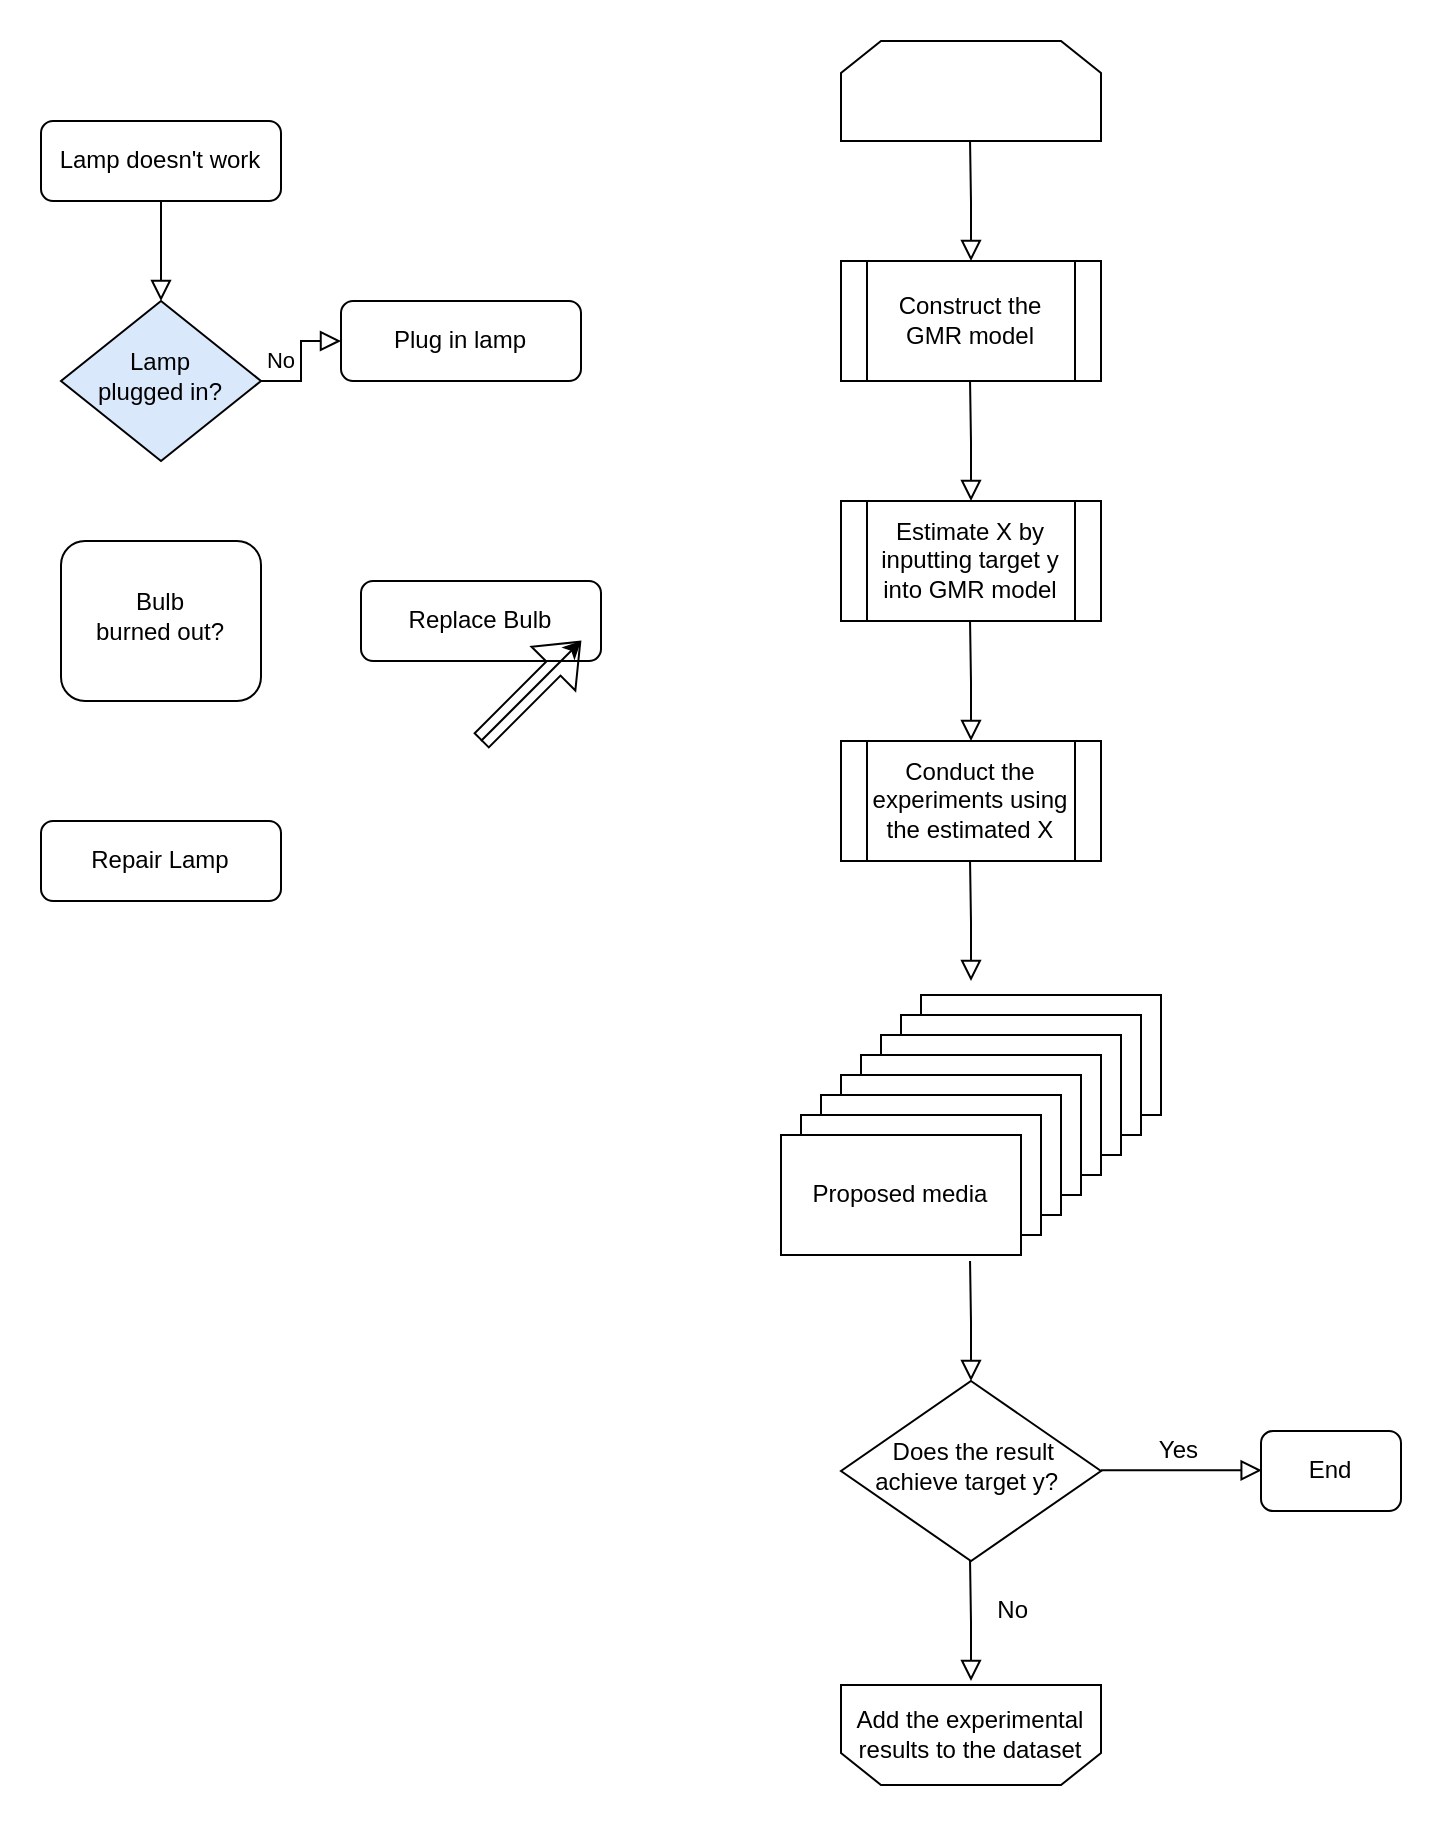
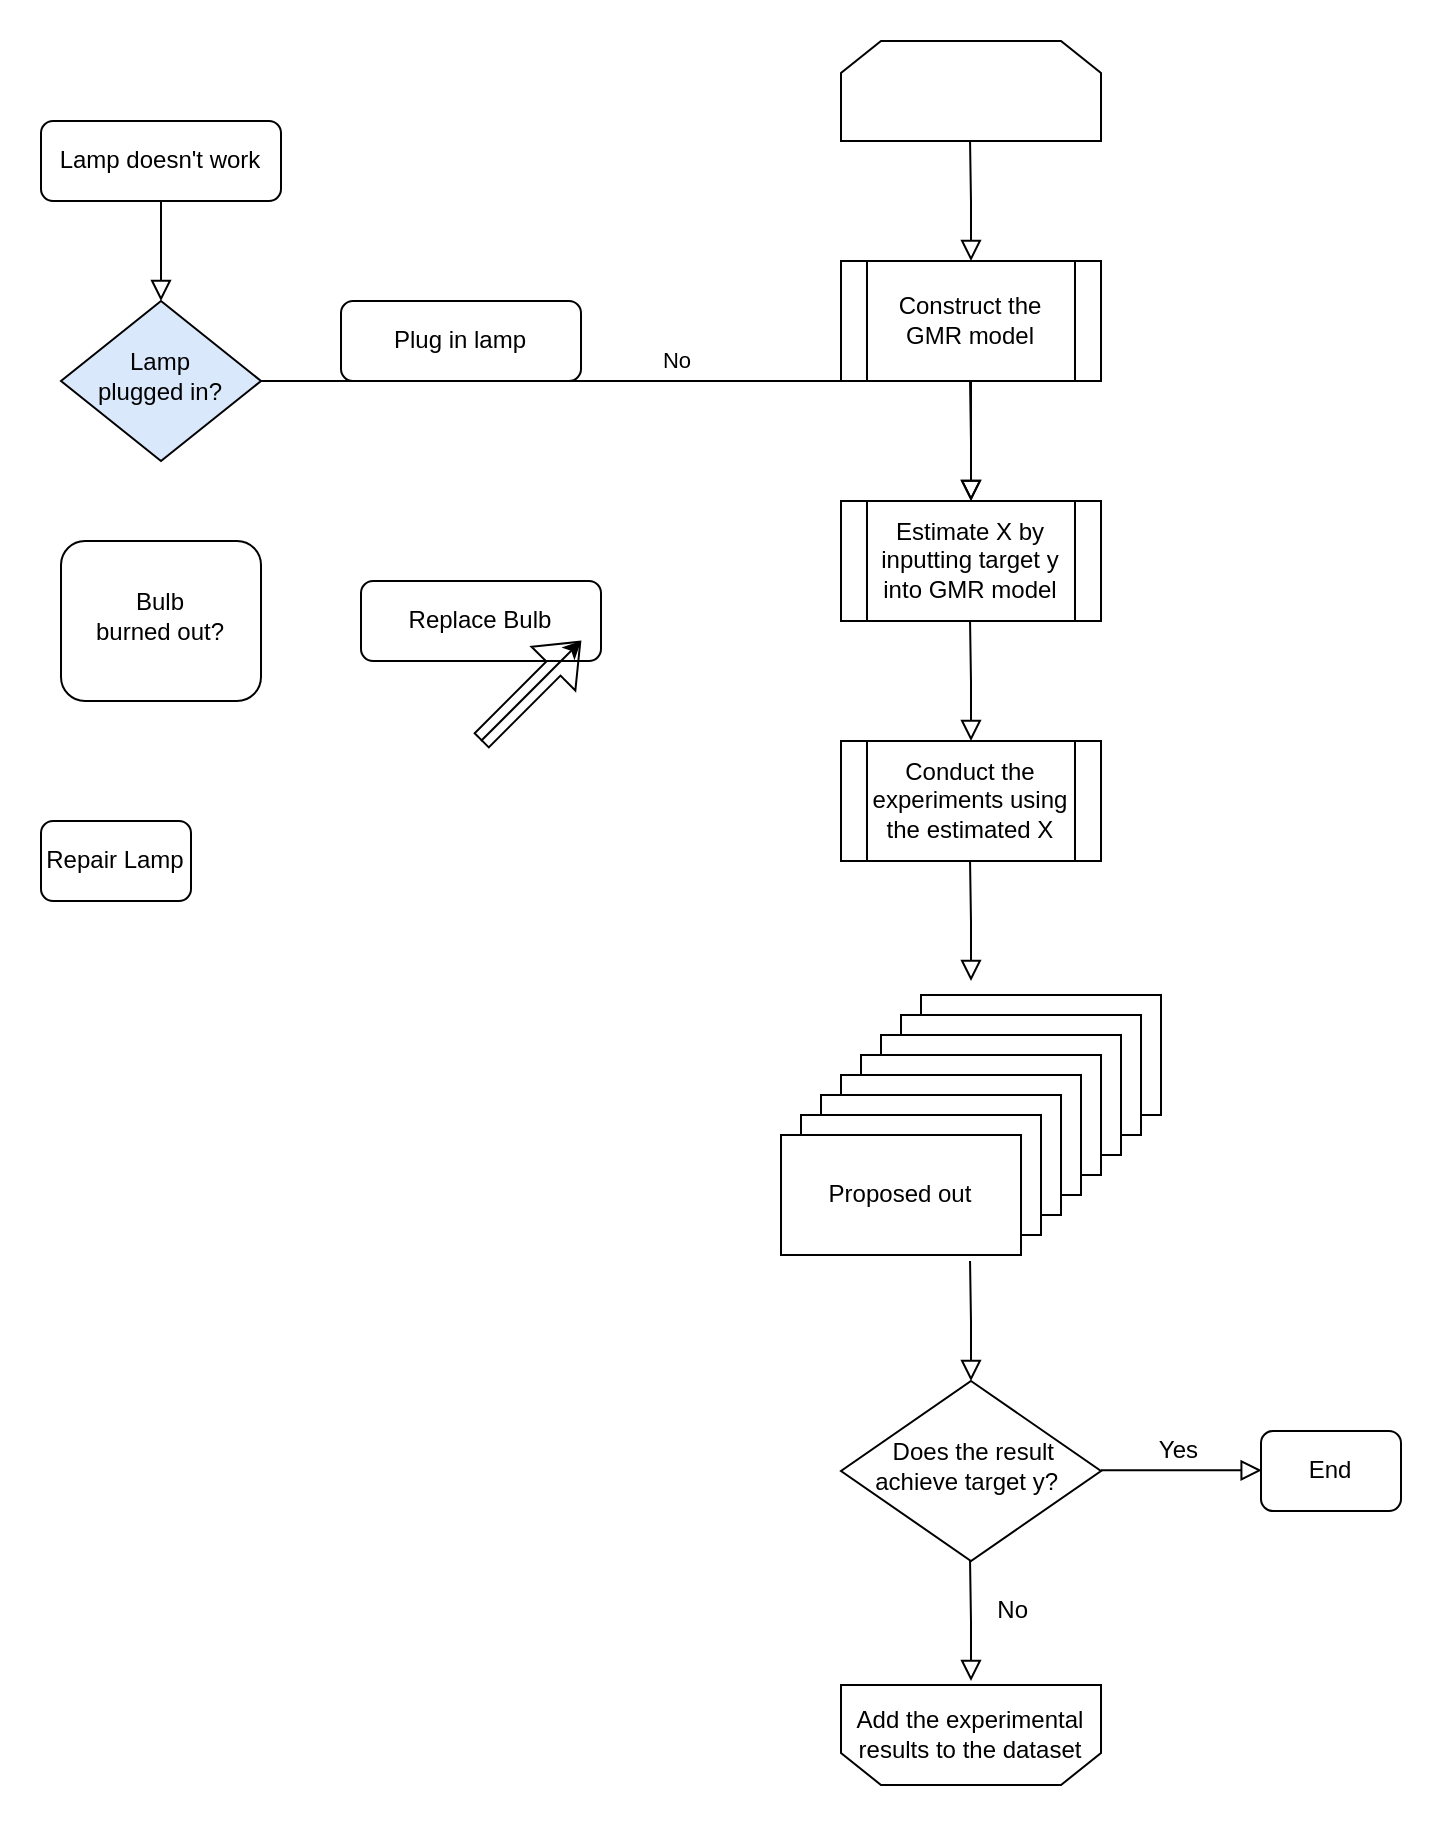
(301, 353) -> (705, 381)
(161, 861) -> (116, 861)
(901, 1195) -> (901, 1195)
